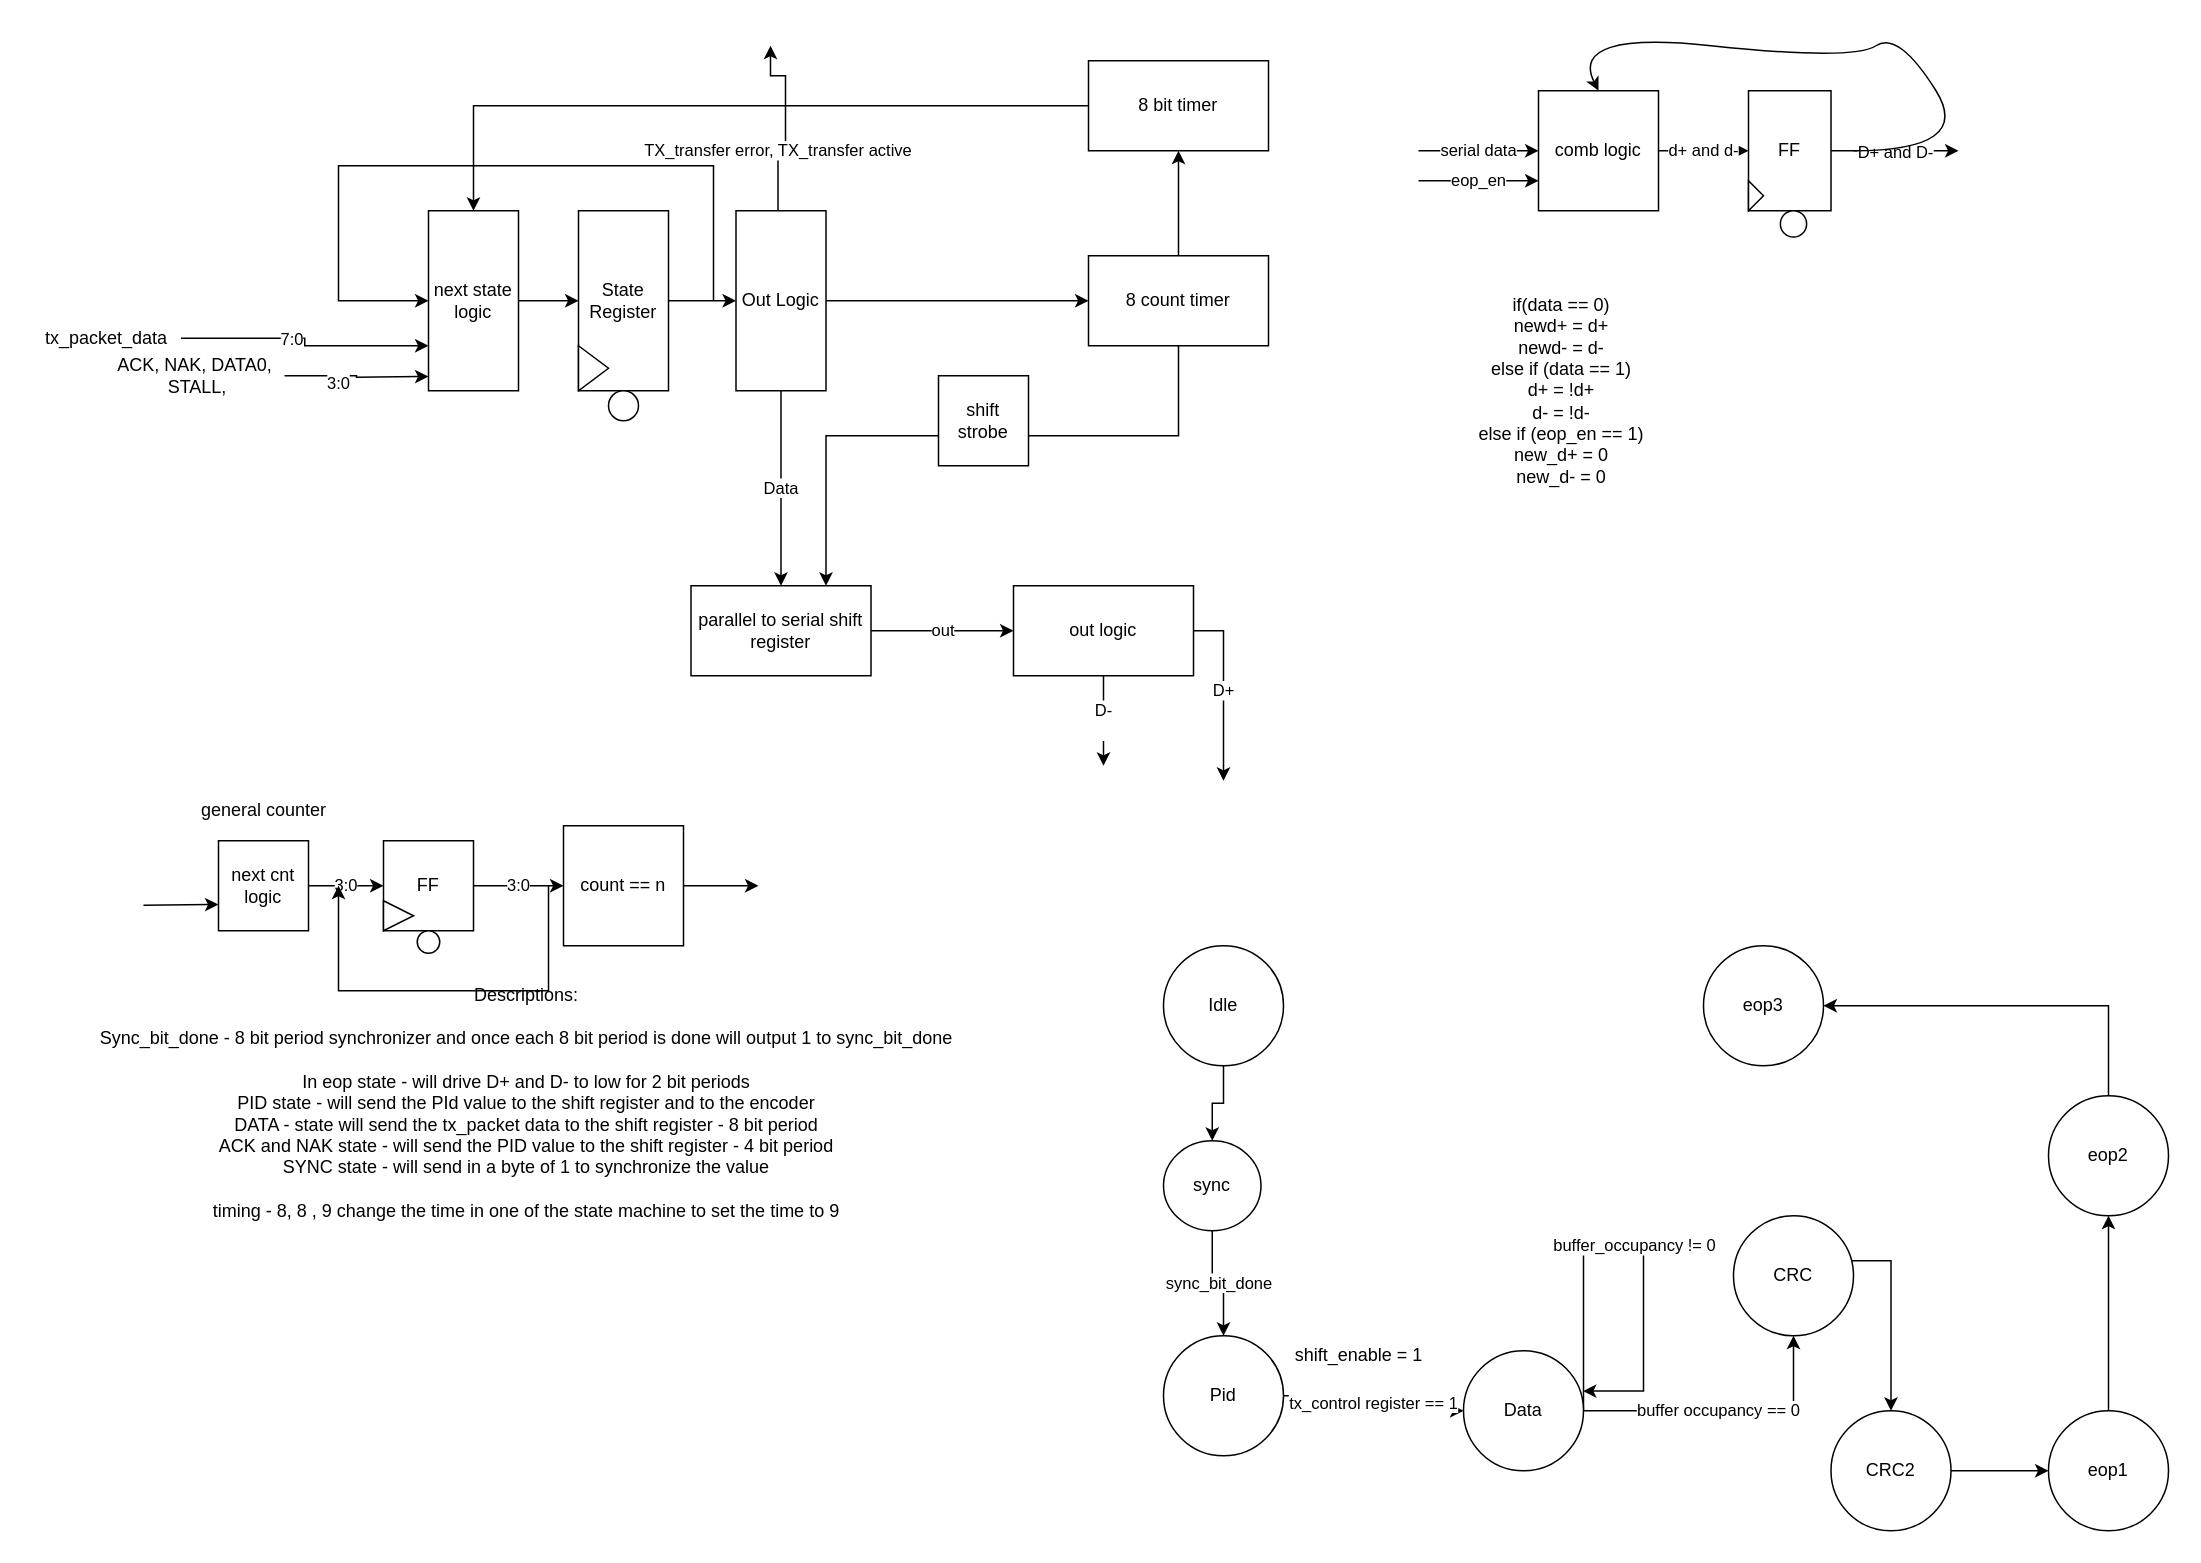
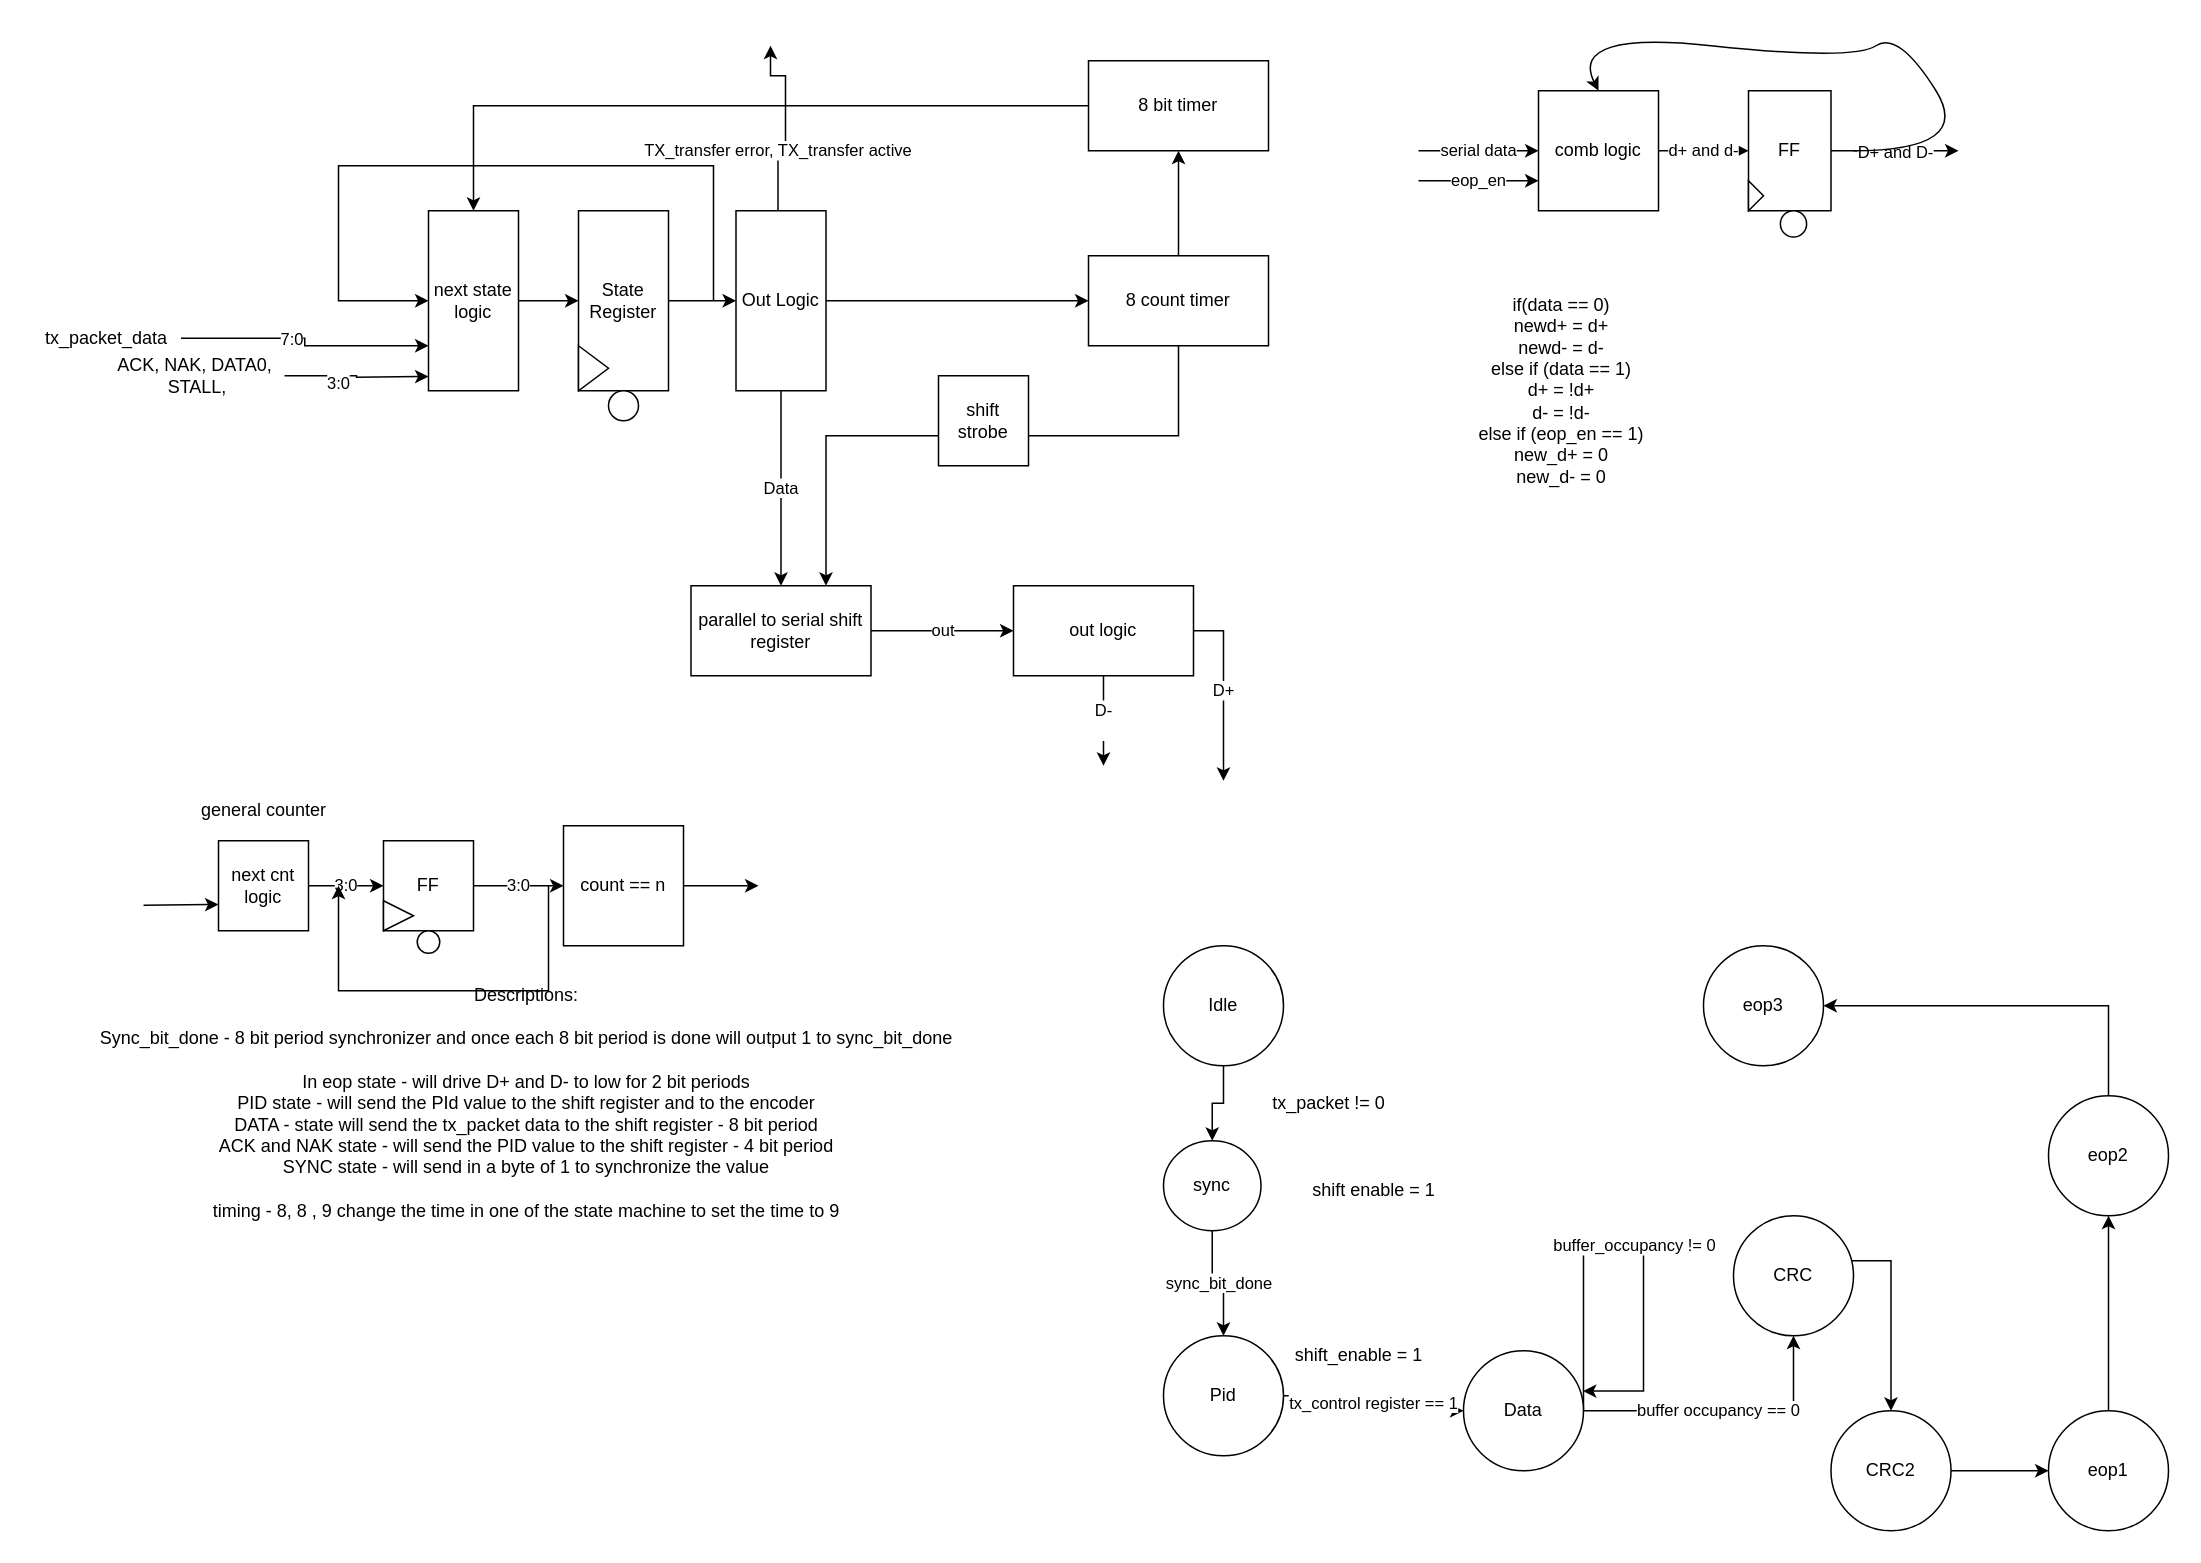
none -> (1328, 1103)
none -> (1373, 1190)
